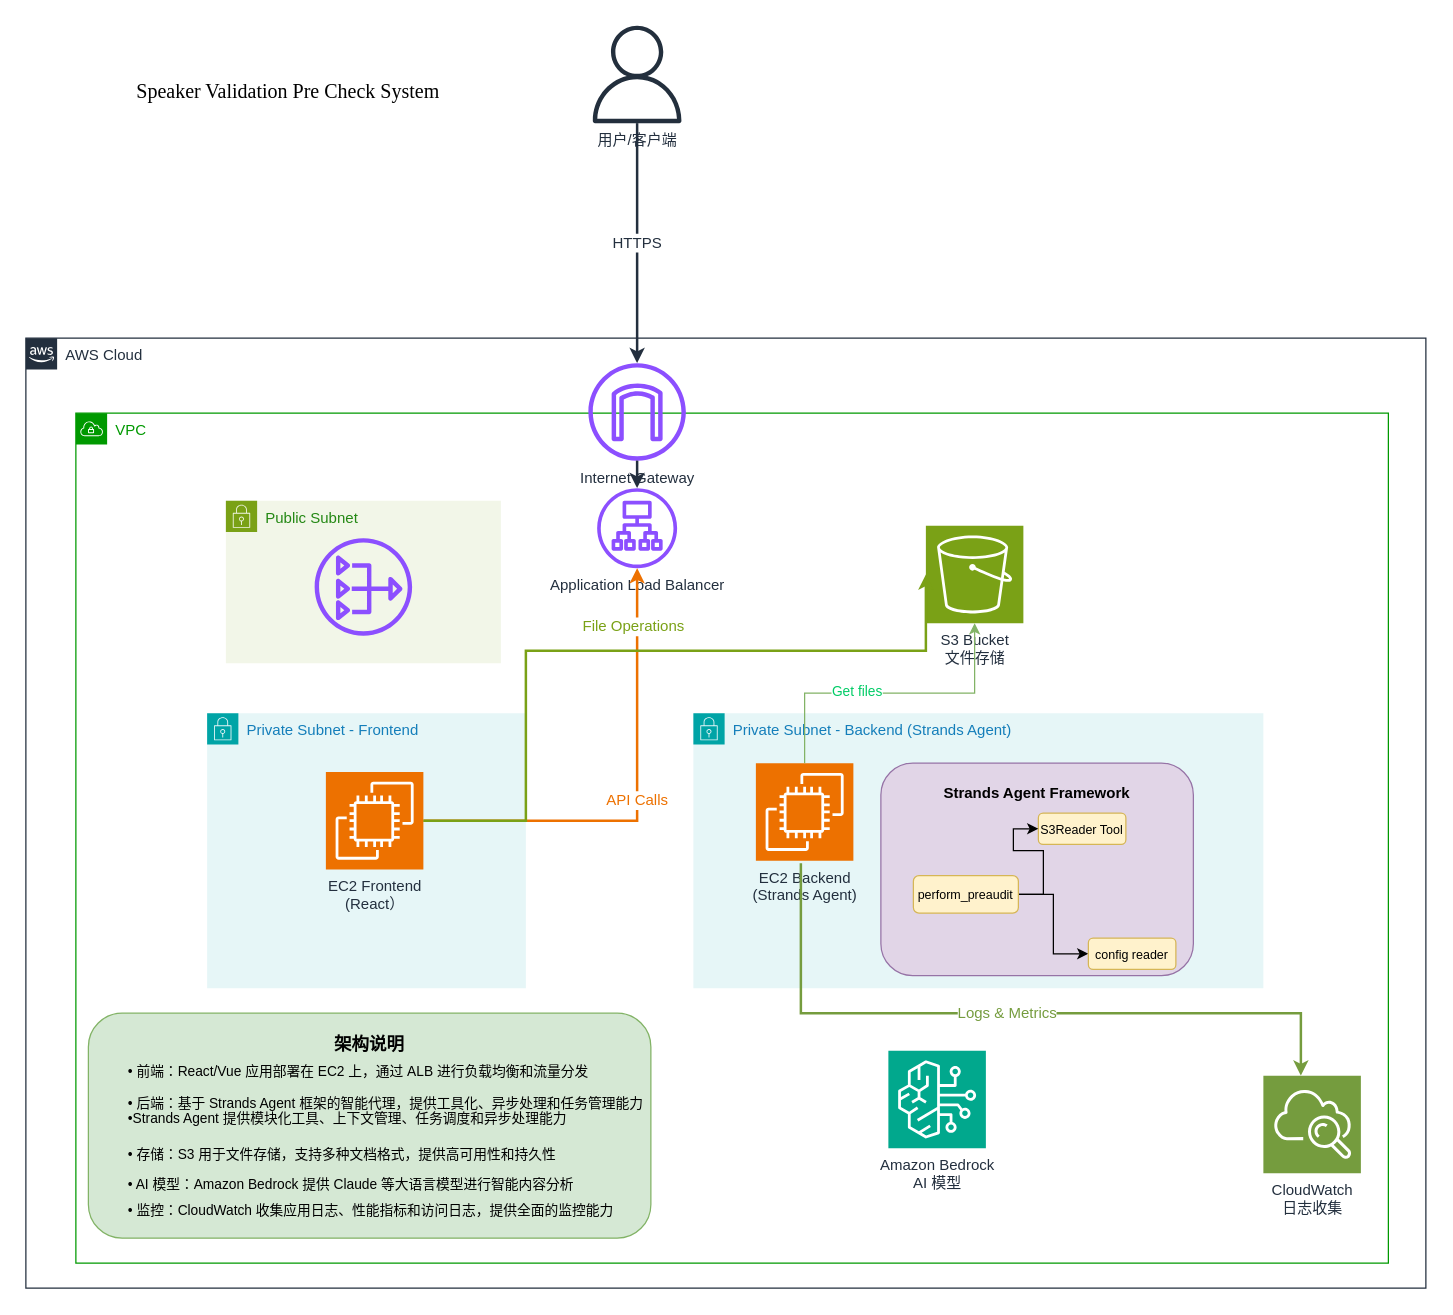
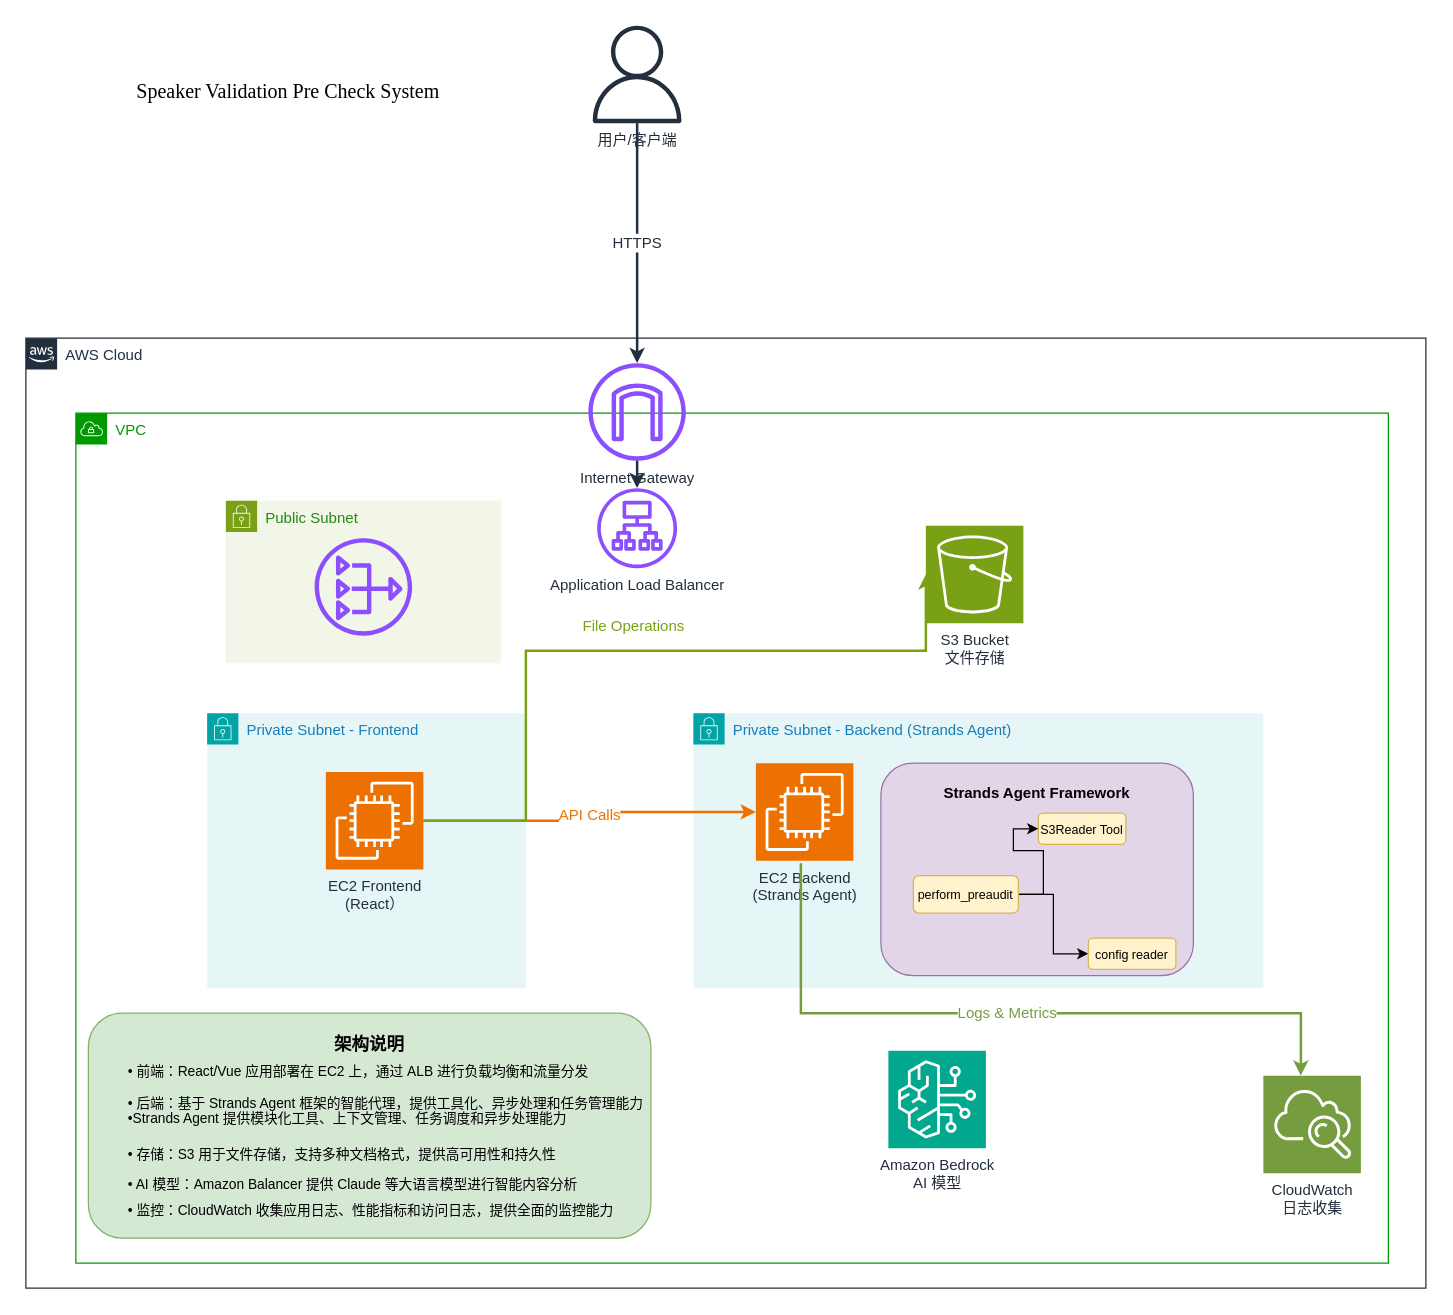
(974, 663) -> none
(637, 768) -> (647, 812)
(354, 1184) -> (356, 1184)
